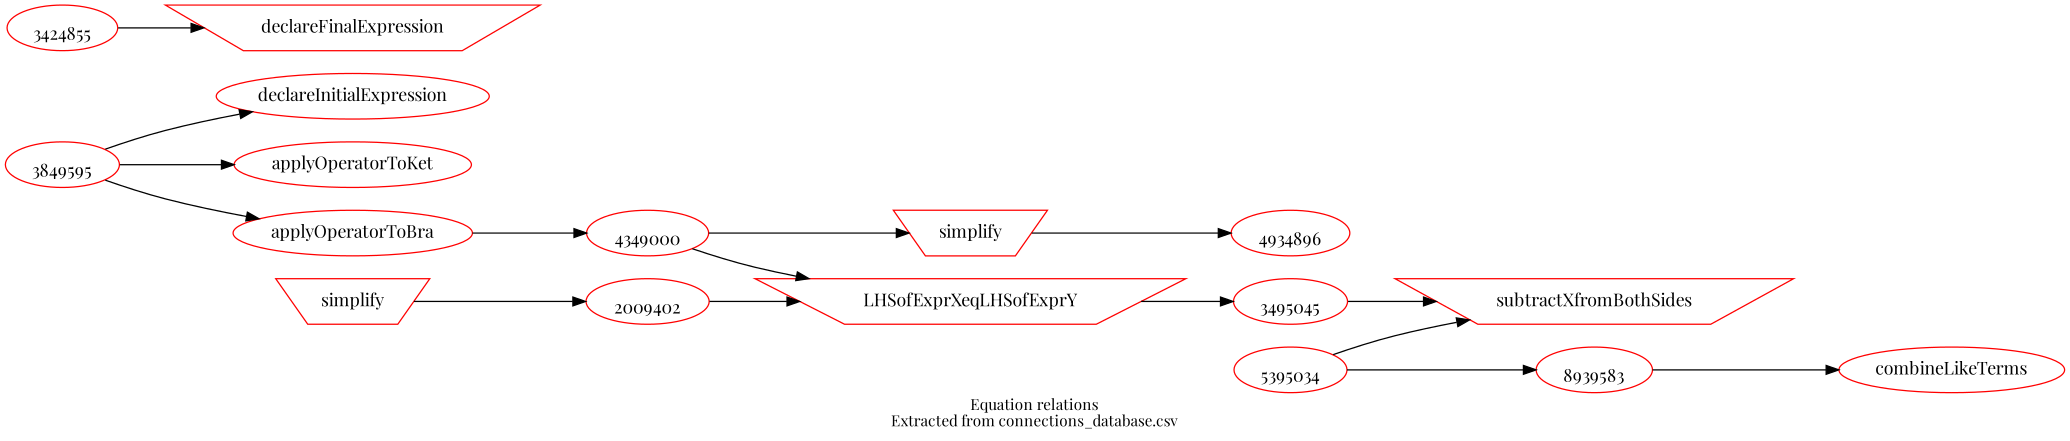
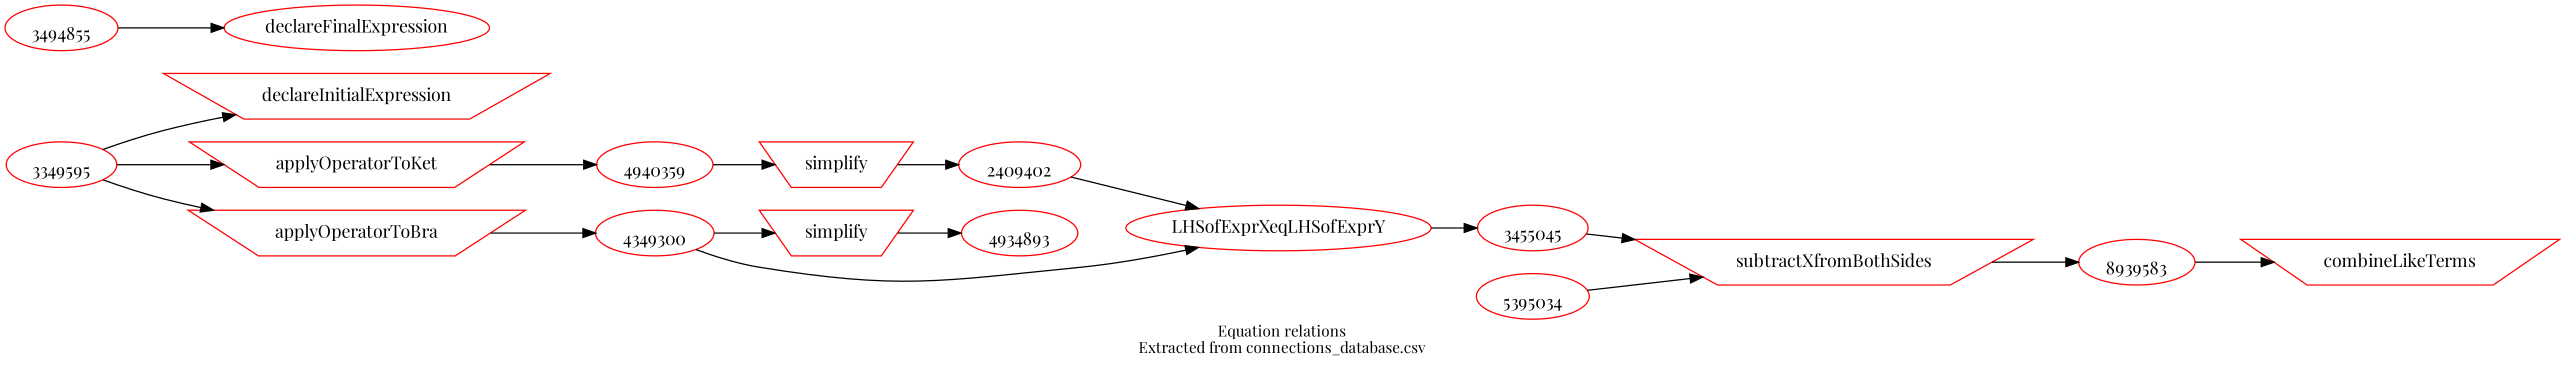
(62, 28) -> (61, 28)
(353, 28) -> (357, 28)
(353, 96) -> (357, 96)
(62, 165) -> (61, 165)
(353, 165) -> (357, 165)
none -> (655, 165)
(353, 233) -> (357, 233)
(648, 233) -> (655, 233)
(1290, 233) -> (1020, 233)
(648, 301) -> (1020, 165)
(970, 301) -> (1278, 228)
(1290, 301) -> (1533, 228)
(1435, 370) -> (2029, 262)
(1952, 370) -> (2400, 262)
